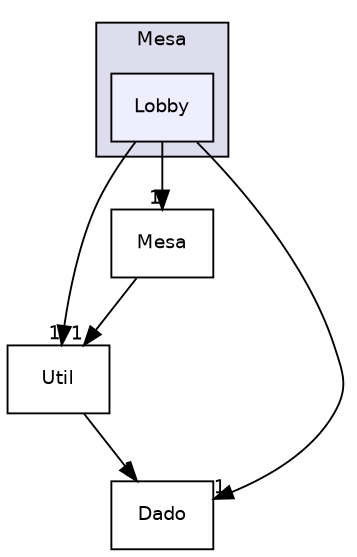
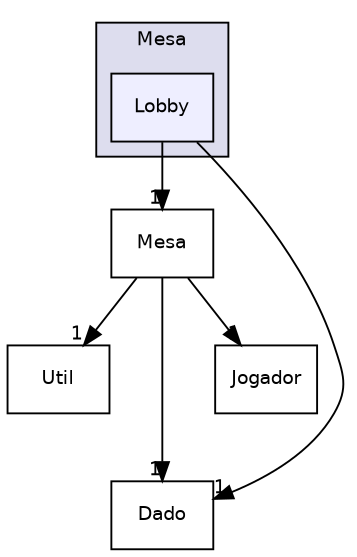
(87, 229) -> none
none -> (266, 379)
(105, 440) -> (162, 370)
